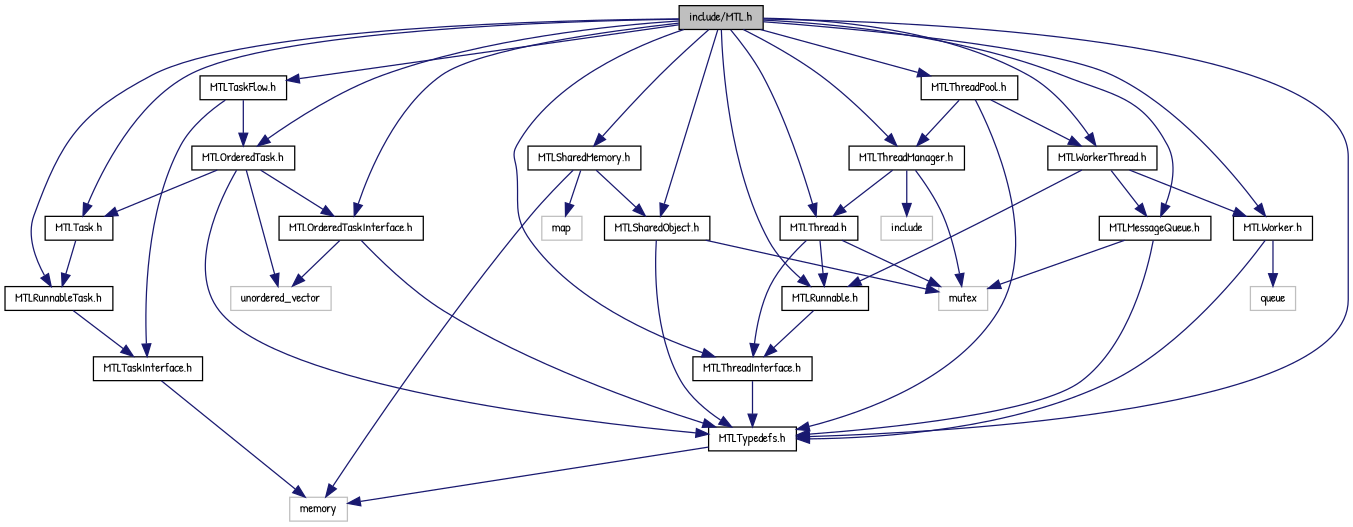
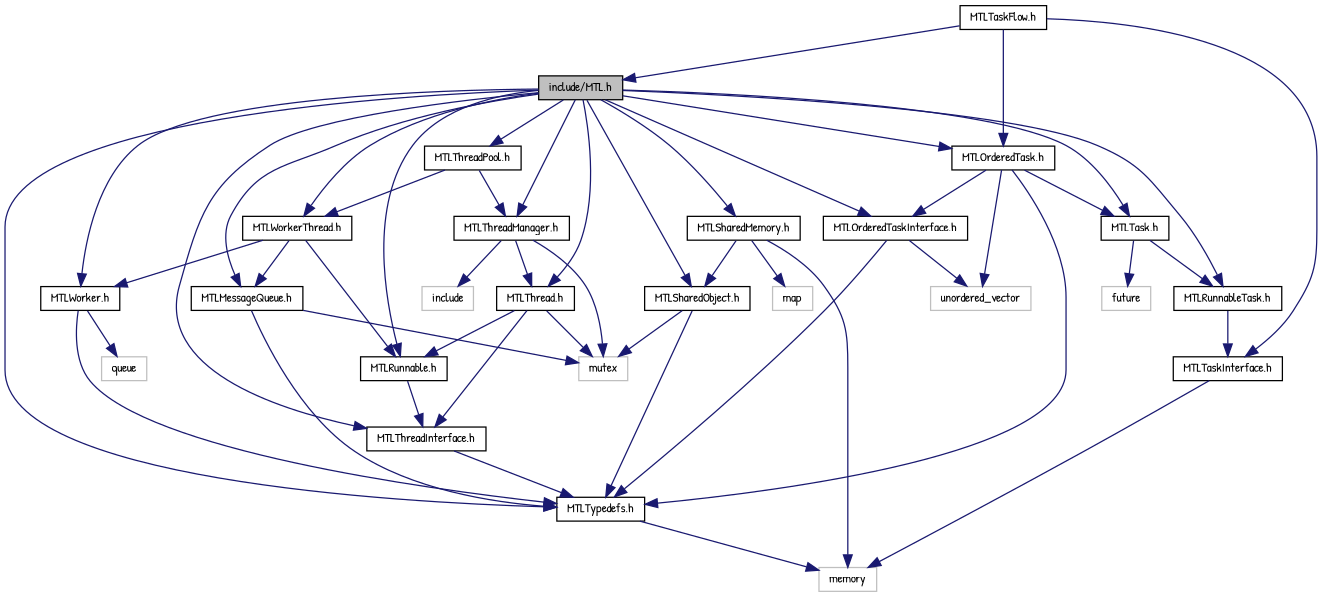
(489, 52) -> (797, 52)
none -> (1126, 298)
(997, 313) -> none
